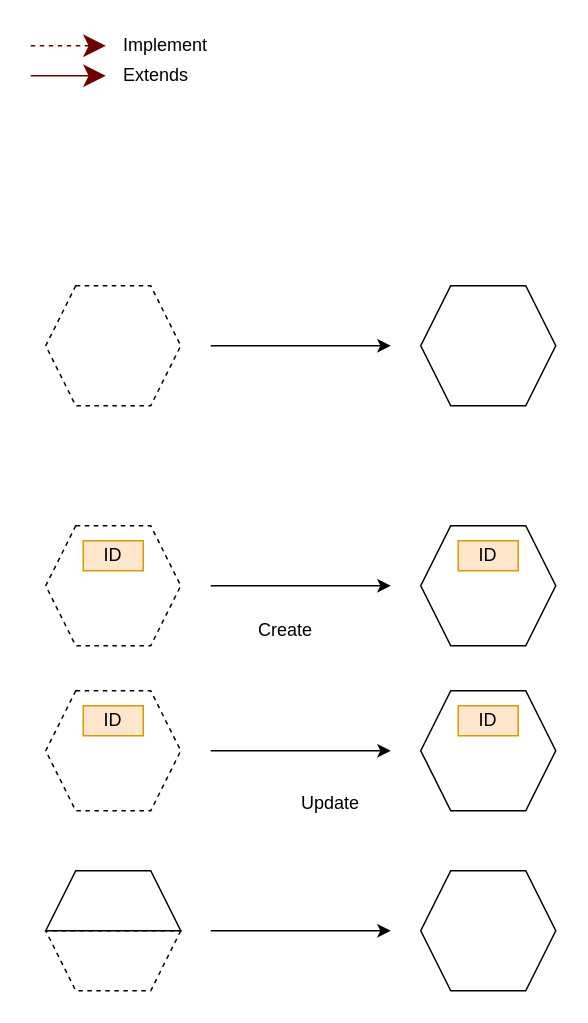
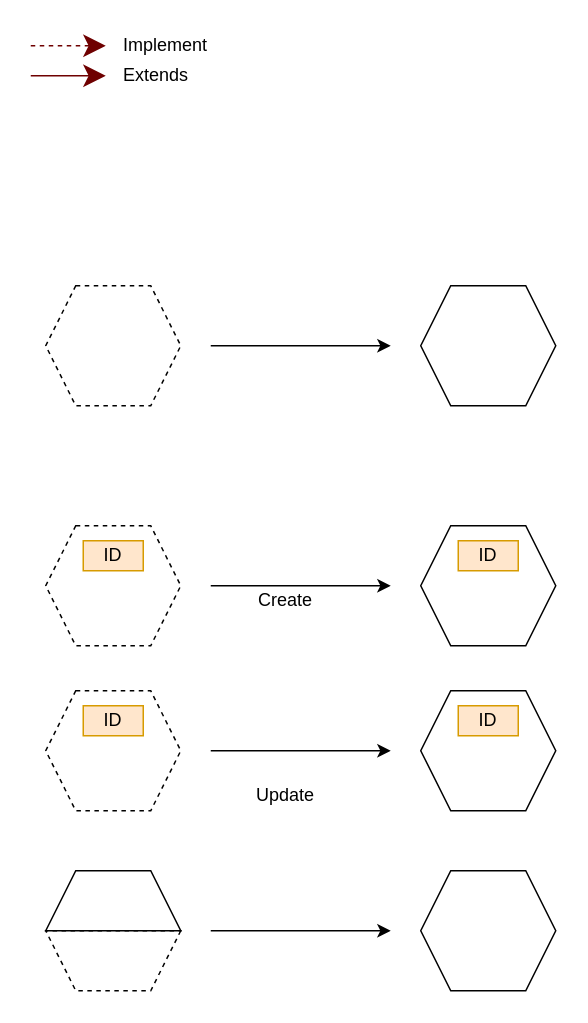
(286, 631) -> (286, 601)
(331, 803) -> (286, 796)
